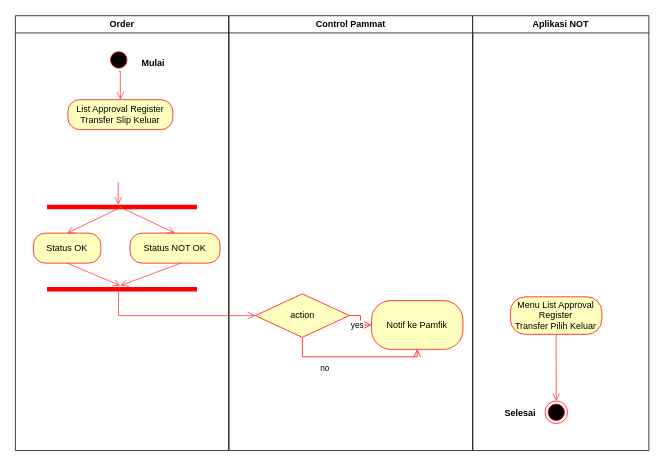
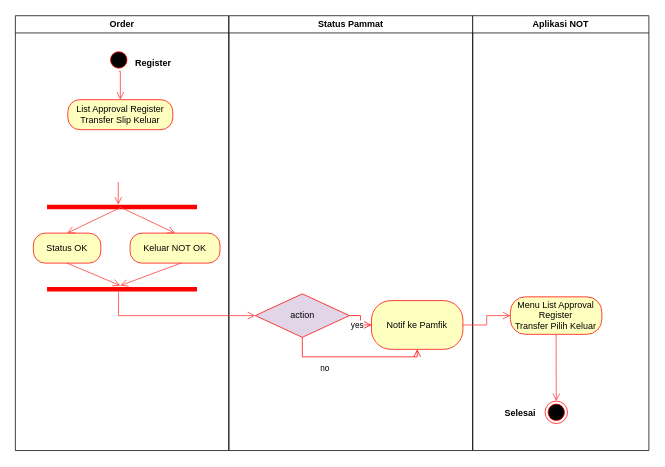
(351, 24) -> (351, 24)
(153, 62) -> (153, 62)
(175, 248) -> (175, 248)
(302, 315) -> (302, 315)
none -> (487, 322)
